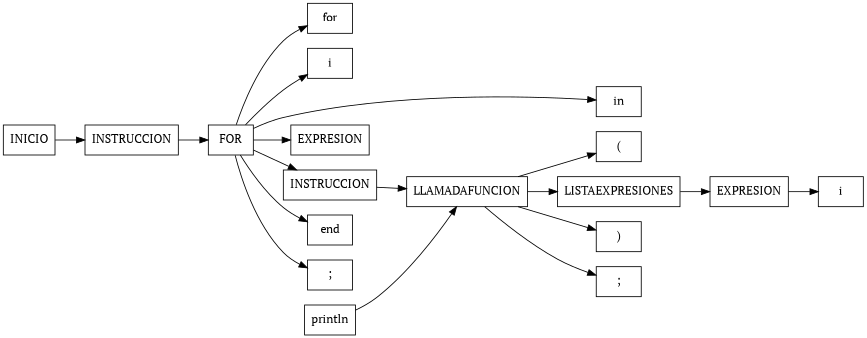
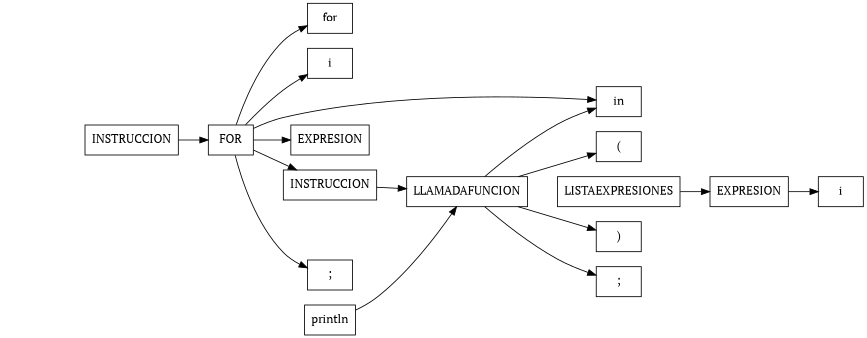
(29, 140) -> none
(538, 192) -> (533, 139)
(330, 230) -> none
